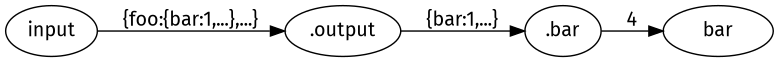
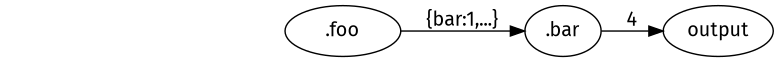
(52, 31) -> none
(343, 31) -> (343, 31)
(718, 31) -> (718, 31)
